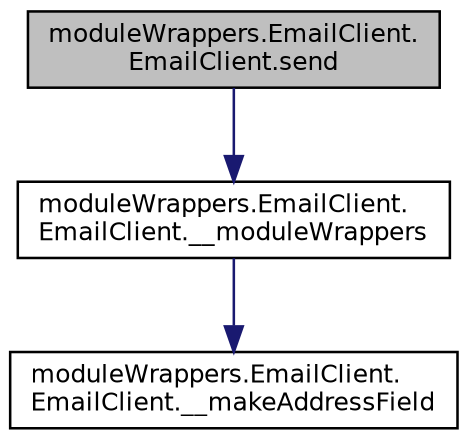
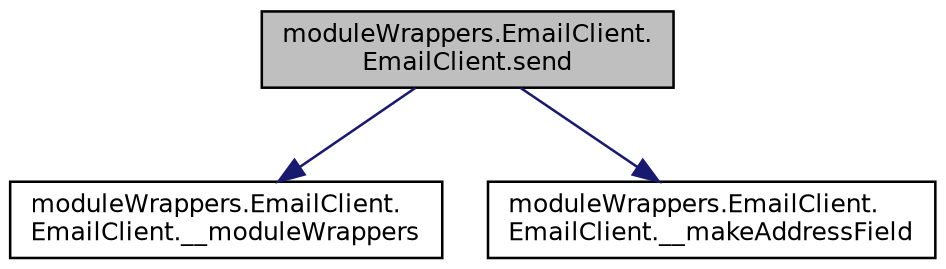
(234, 292) -> (579, 128)
